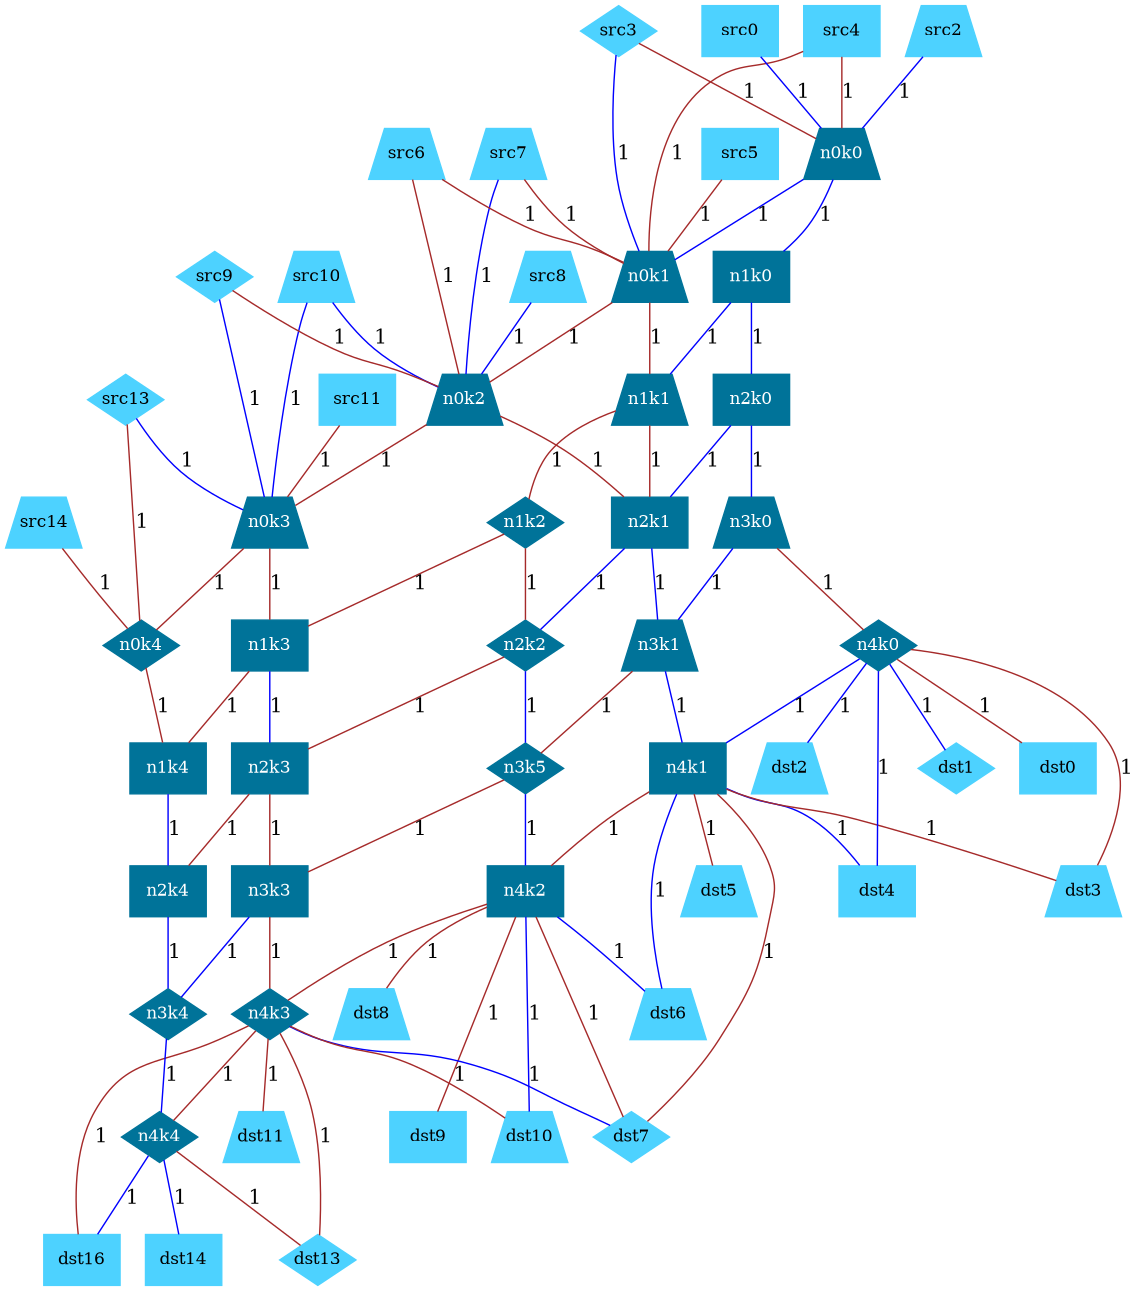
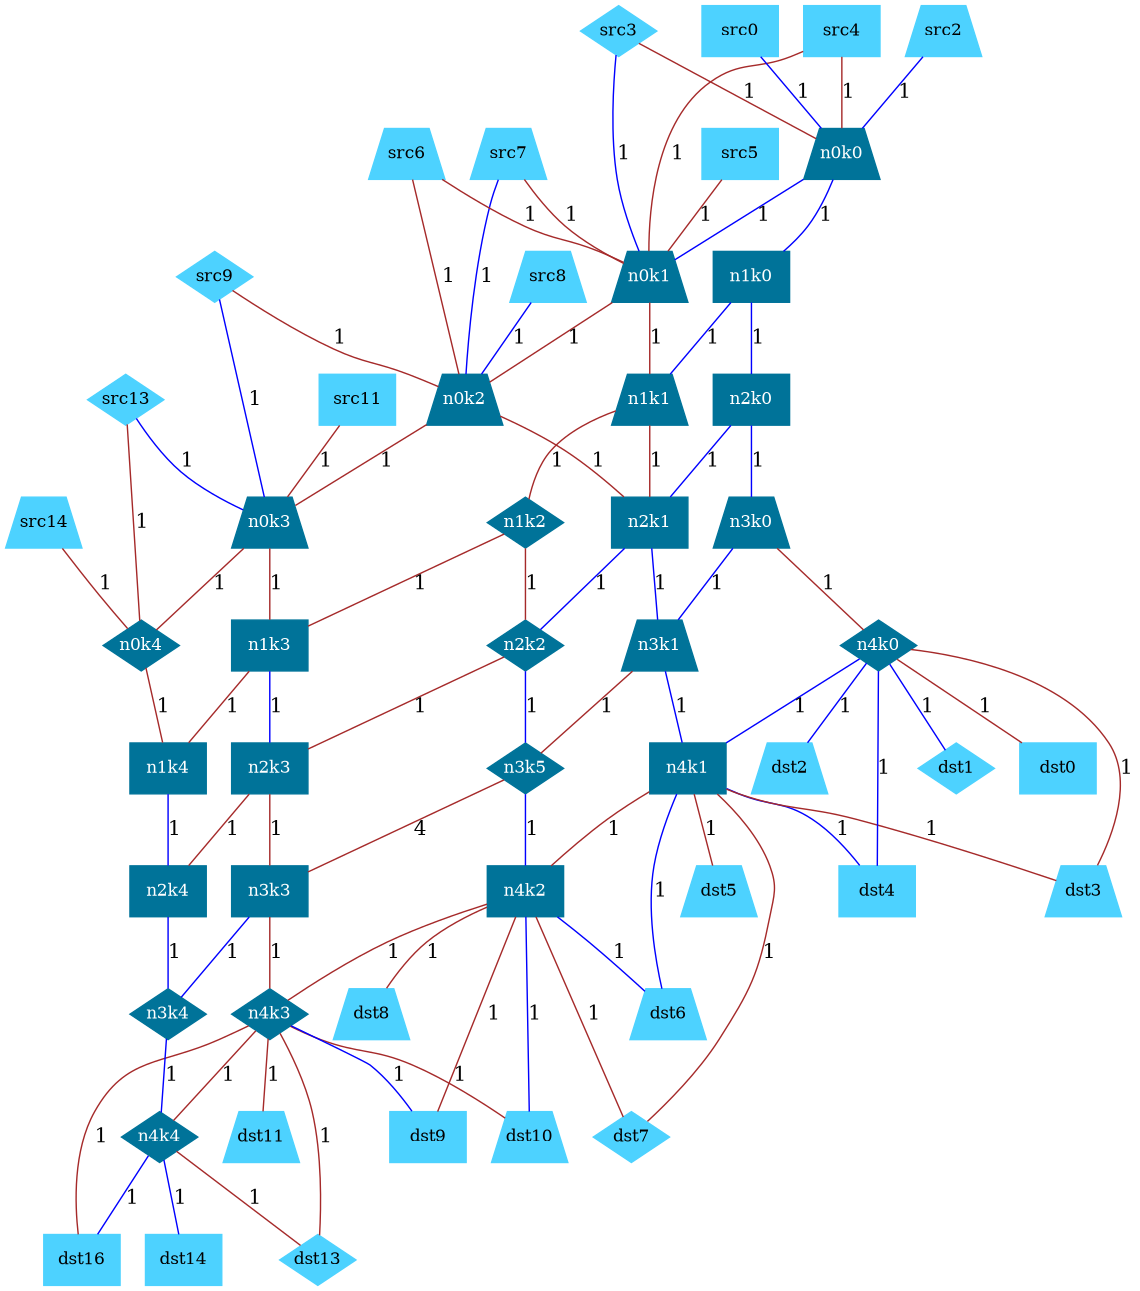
(316, 277) -> none
(421, 830) -> (421, 830)
(446, 1058) -> (359, 1059)
